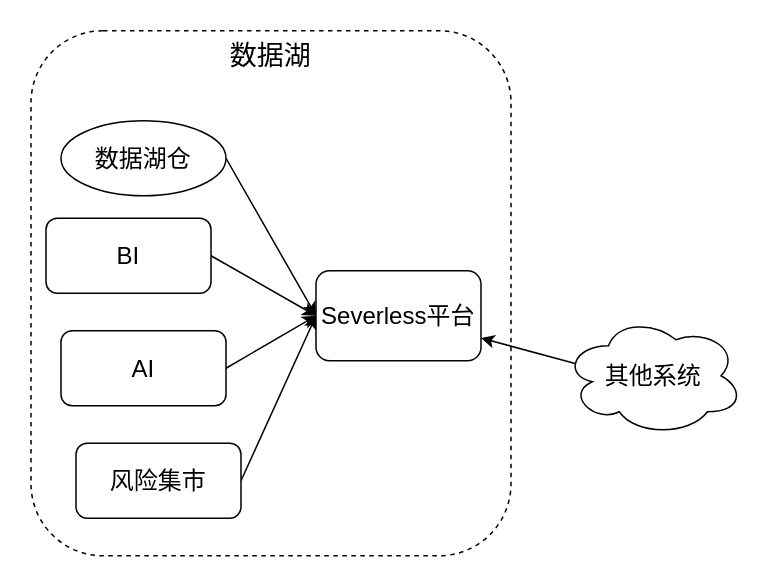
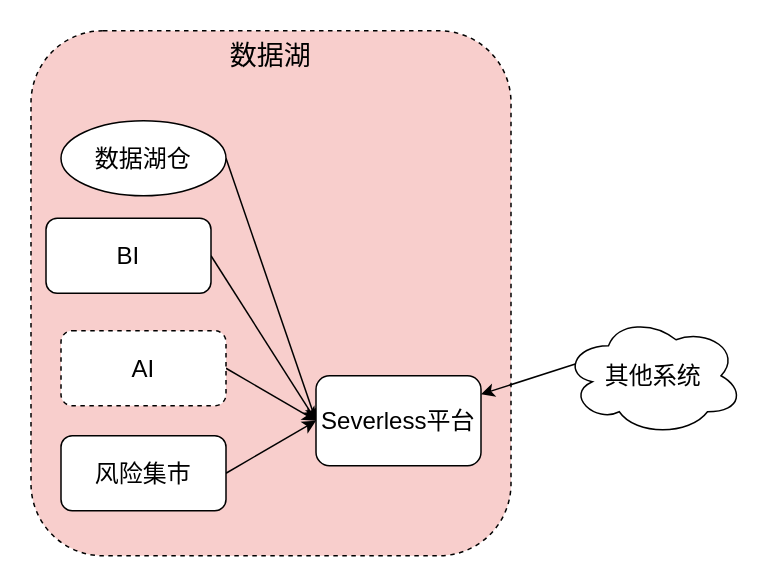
(271, 293) -> (271, 293)
(398, 316) -> (398, 421)
(143, 368) -> (143, 368)
(158, 481) -> (143, 473)
